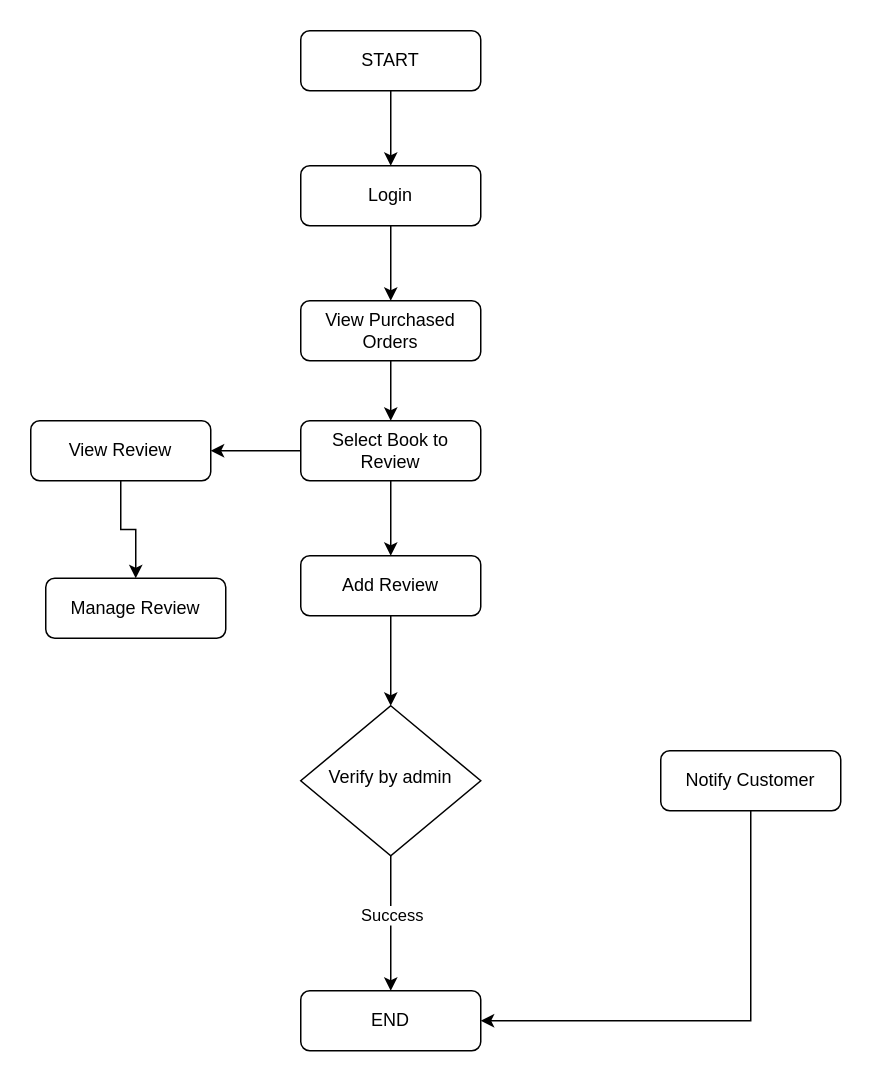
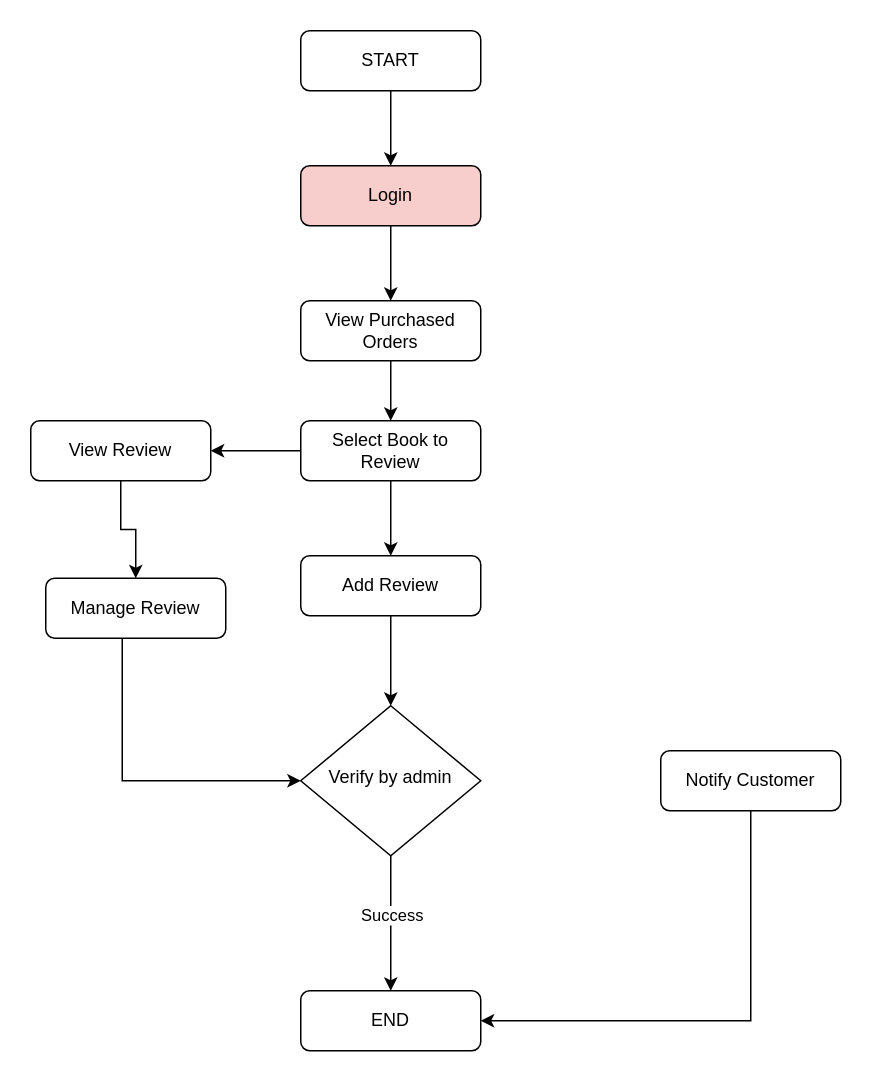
(391, 196) -> (391, 196)
none -> (134, 781)
